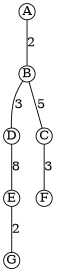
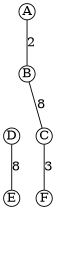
(13, 104) -> none
(41, 105) -> (41, 105)
(12, 261) -> none
